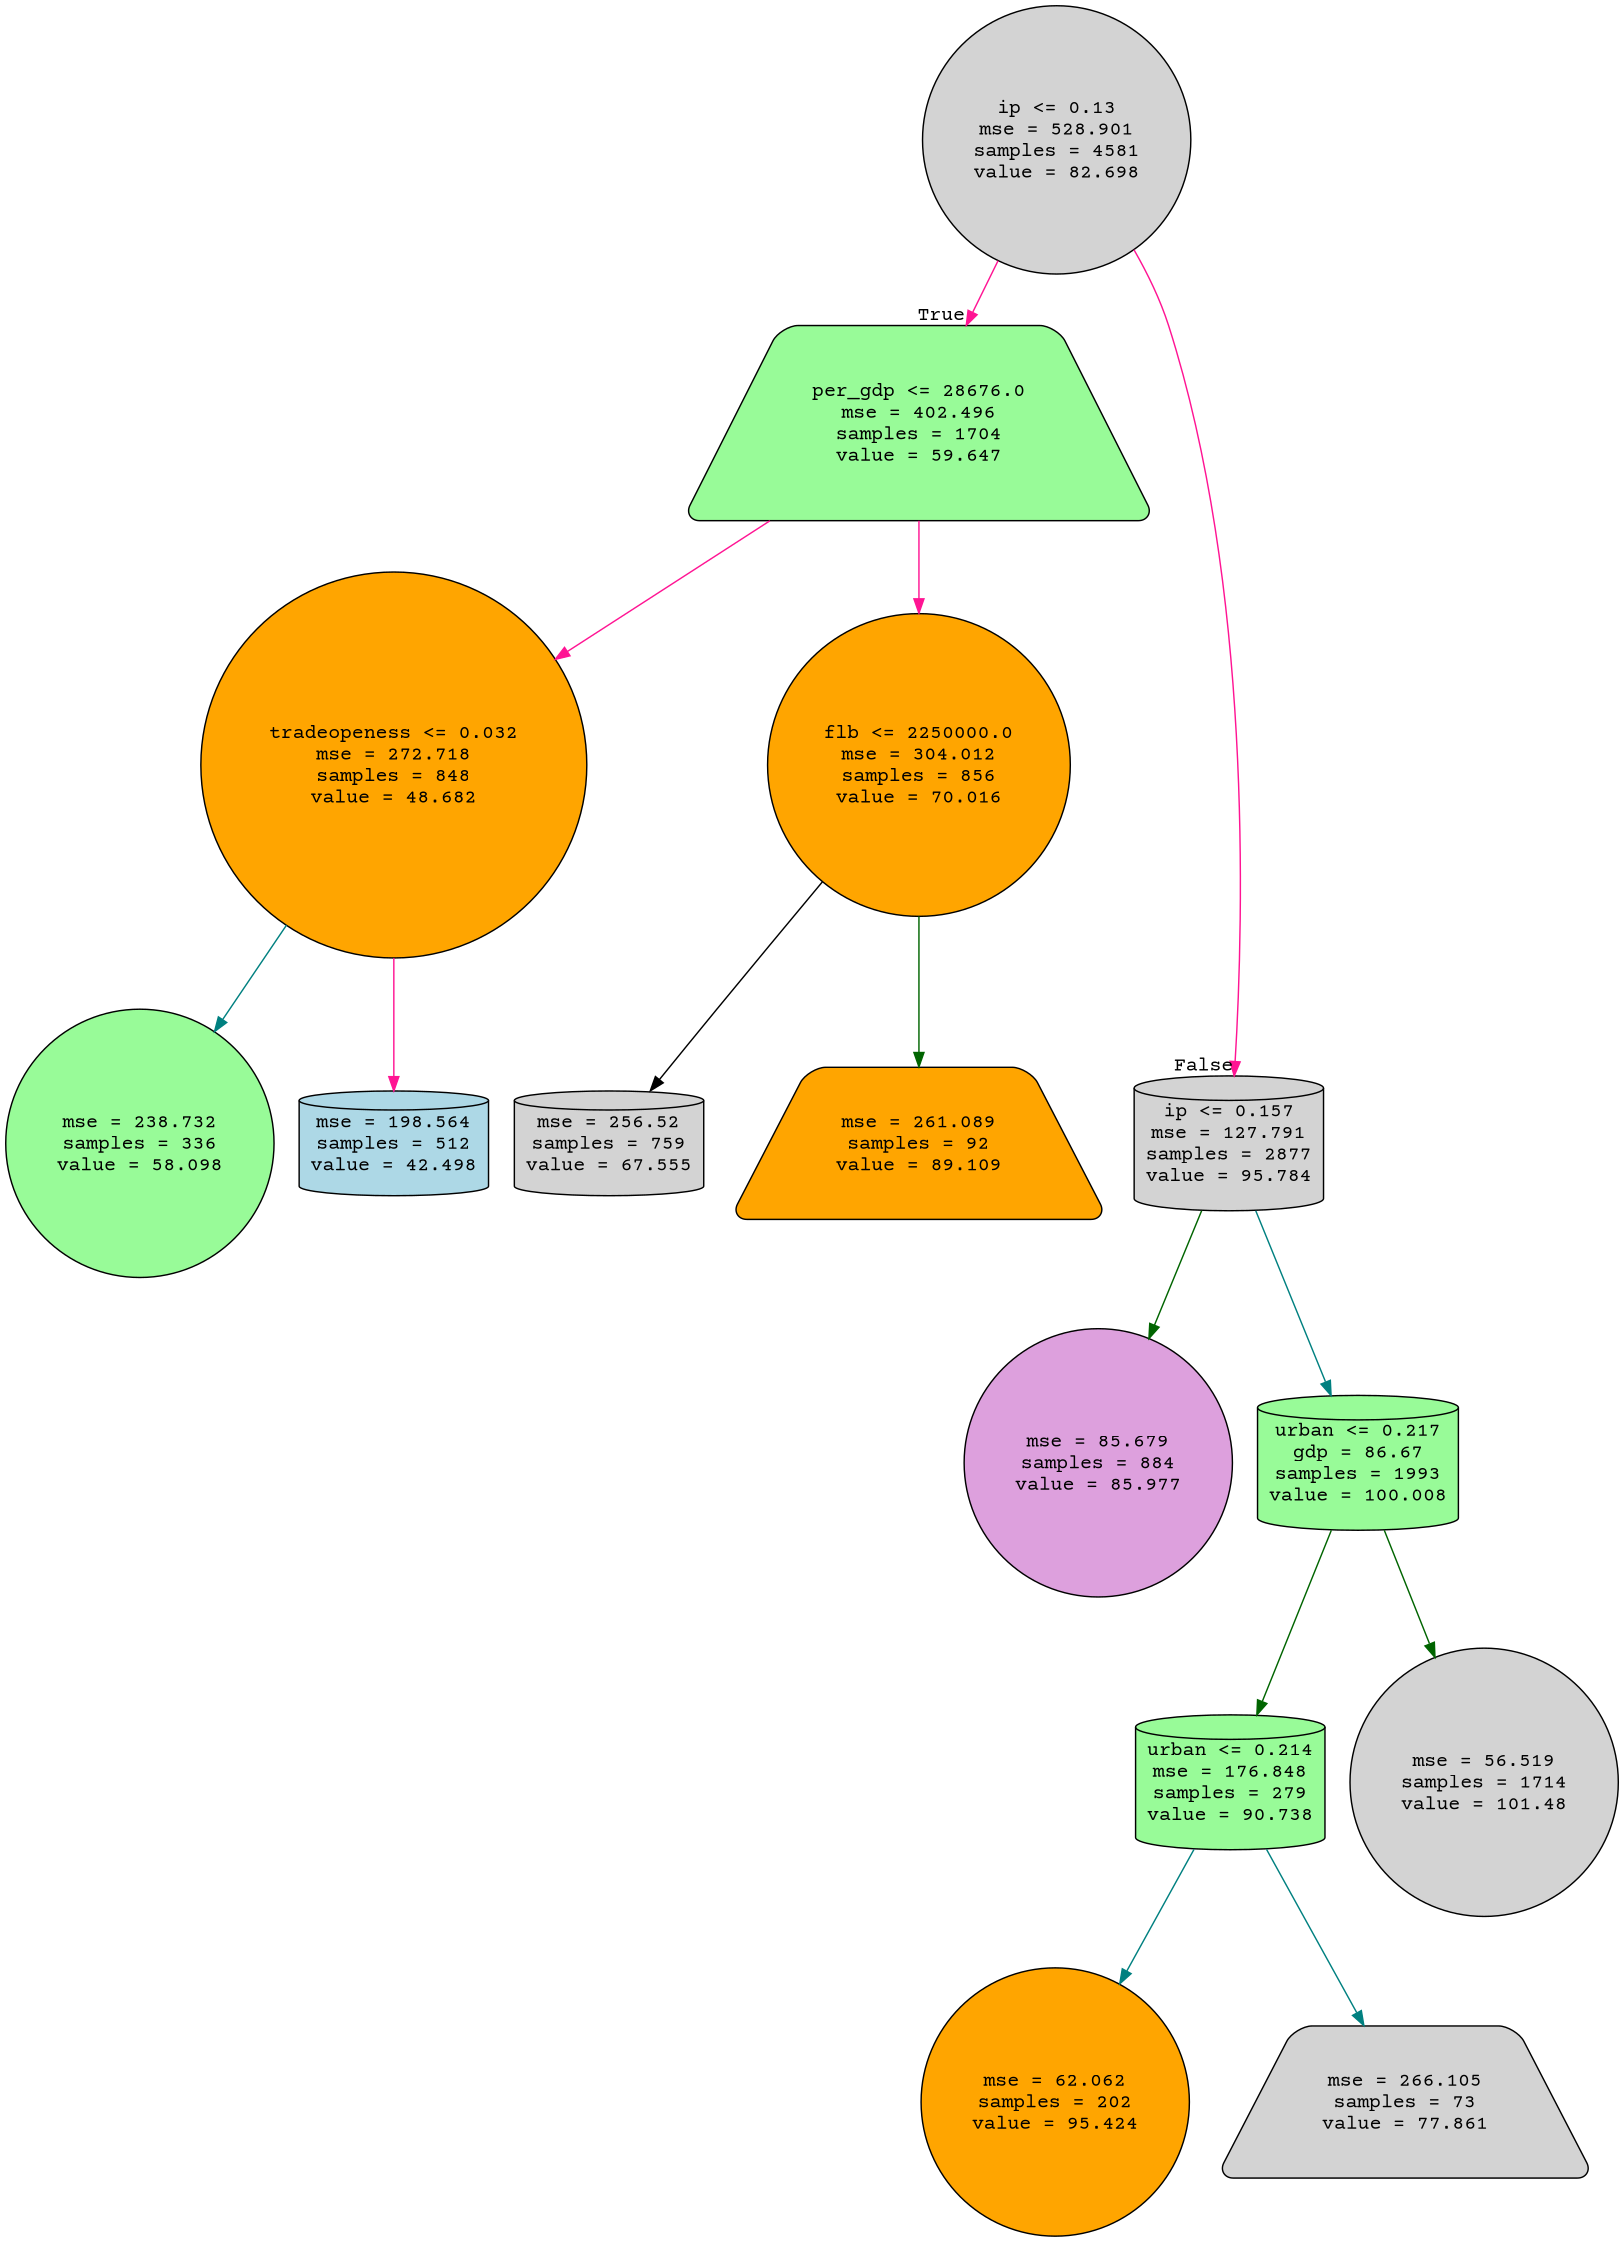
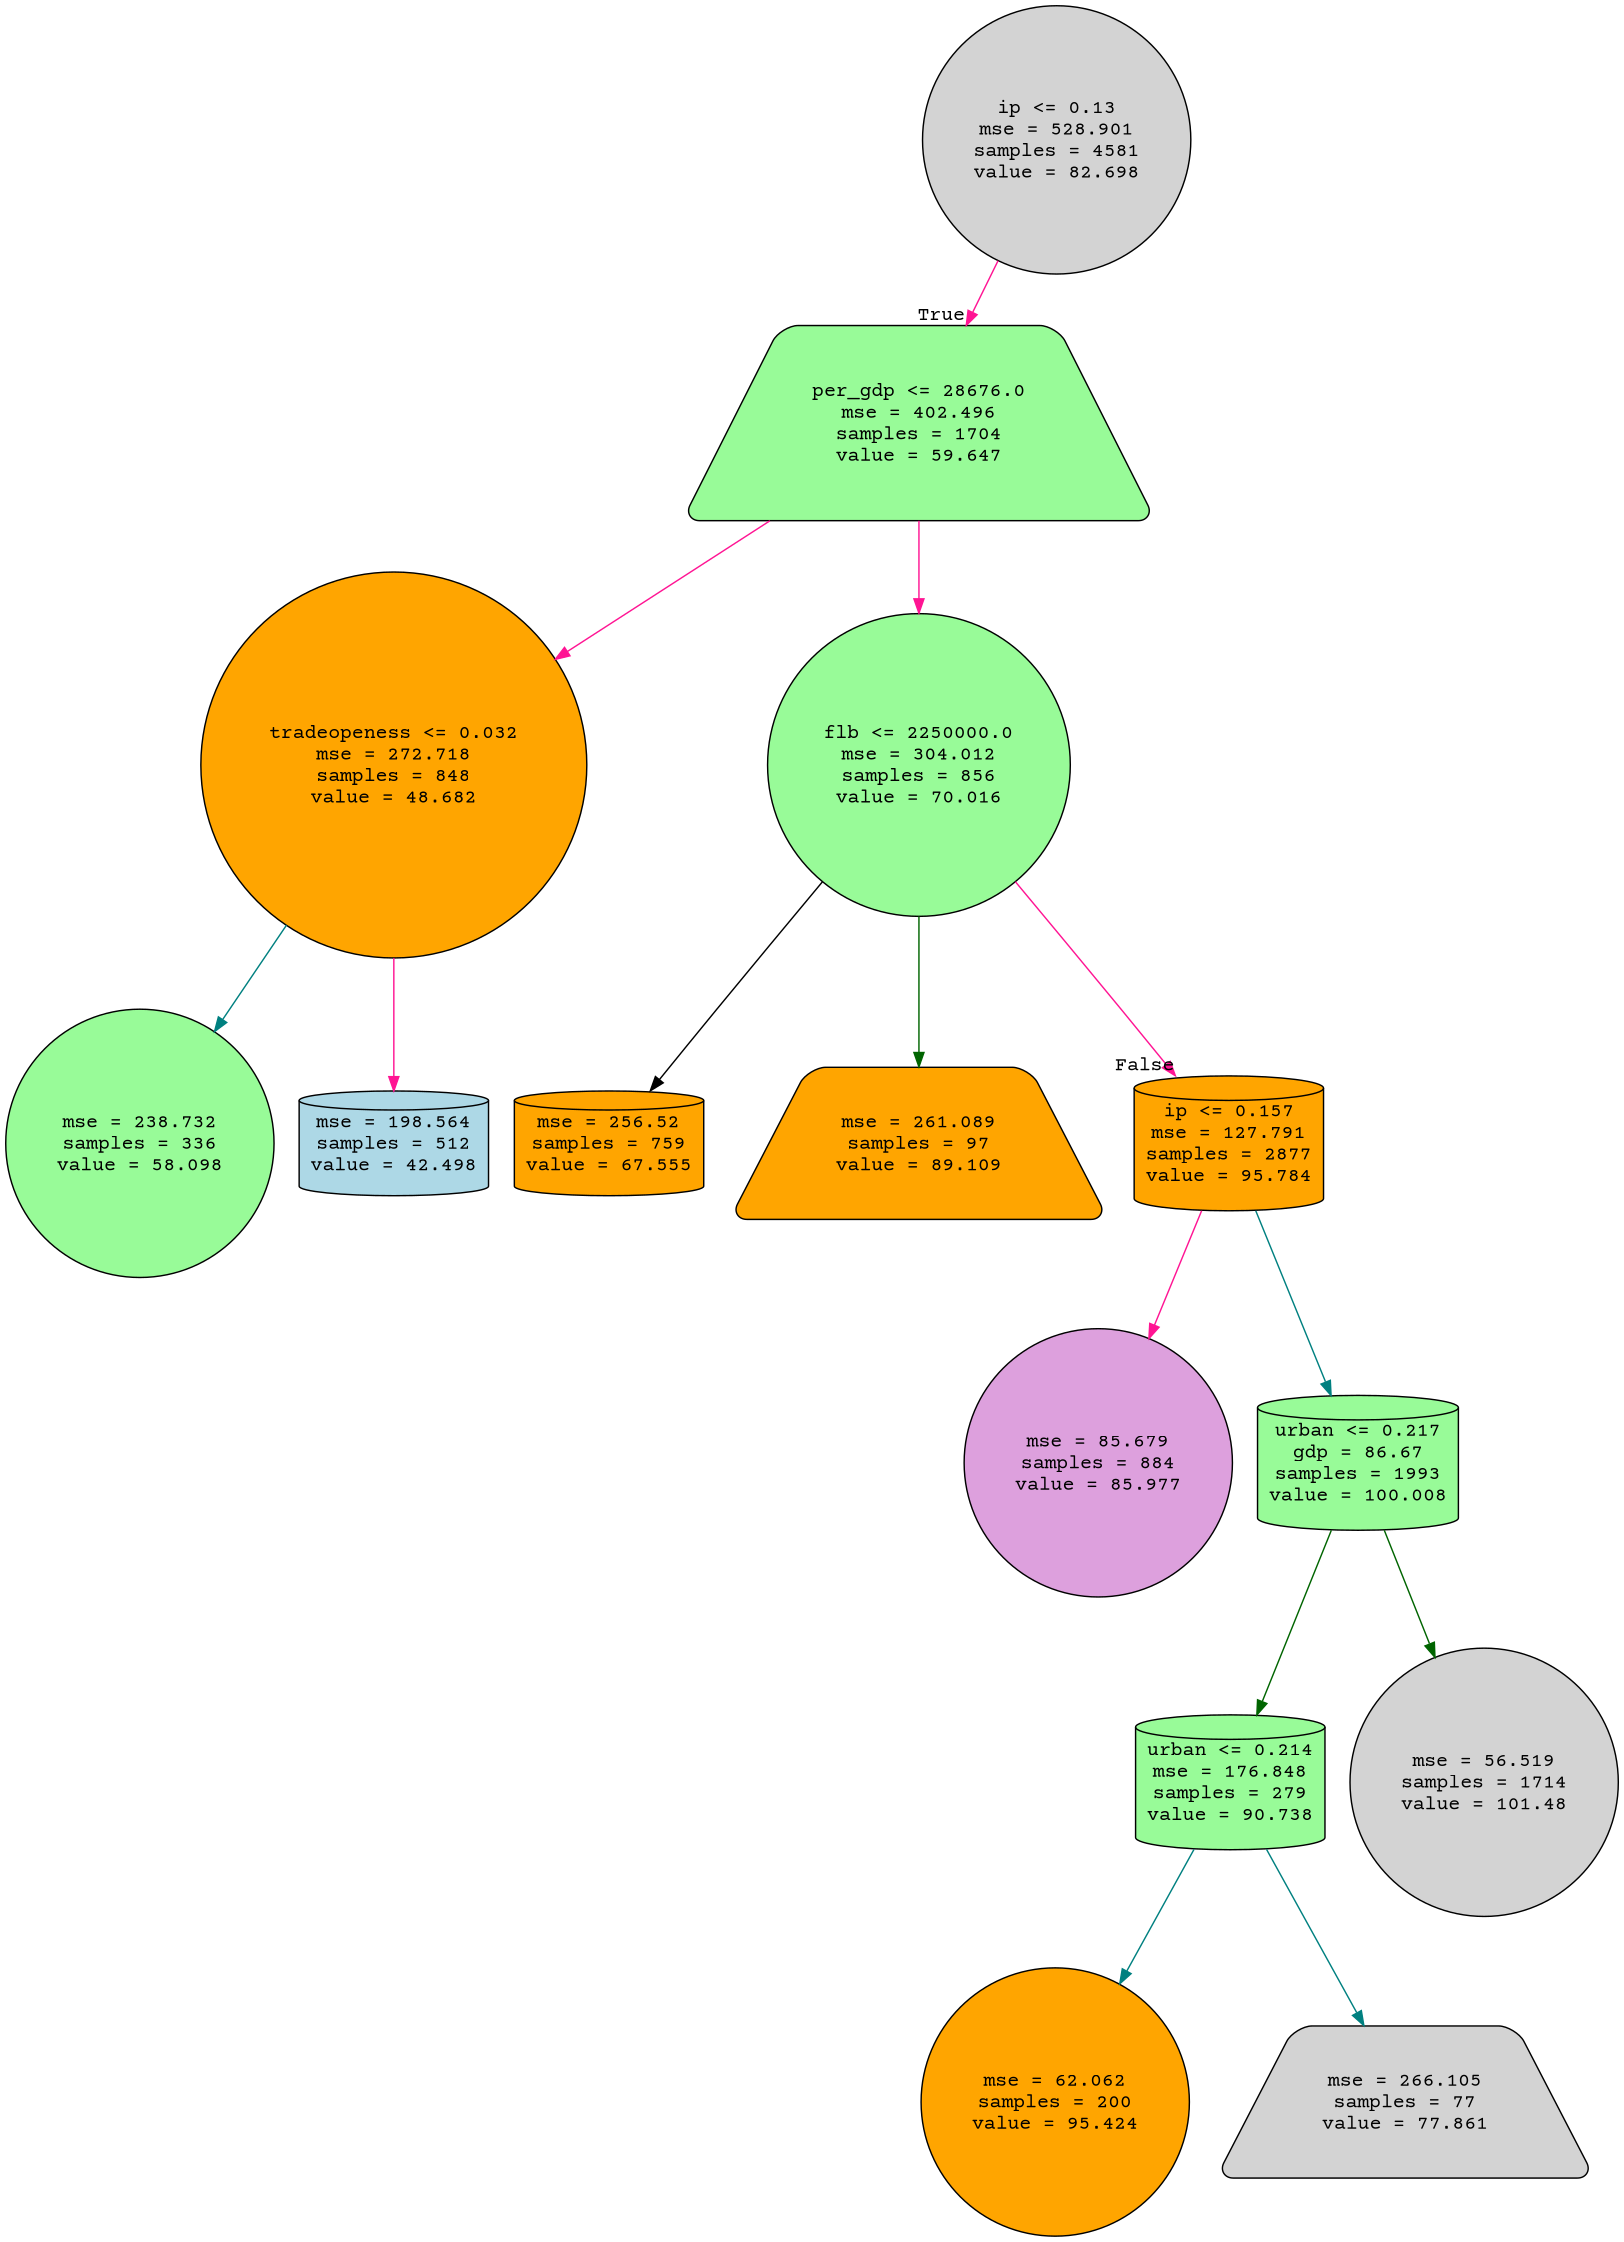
(1230, 649) -> (1091, 973)
(919, 765) -> (919, 765)
(609, 1143) -> (609, 1143)
(919, 1143) -> (919, 1143)
(1229, 1143) -> (1229, 1143)
(1178, 1268) -> (1178, 1268)
(1055, 2102) -> (1055, 2102)
(1405, 2102) -> (1405, 2102)
